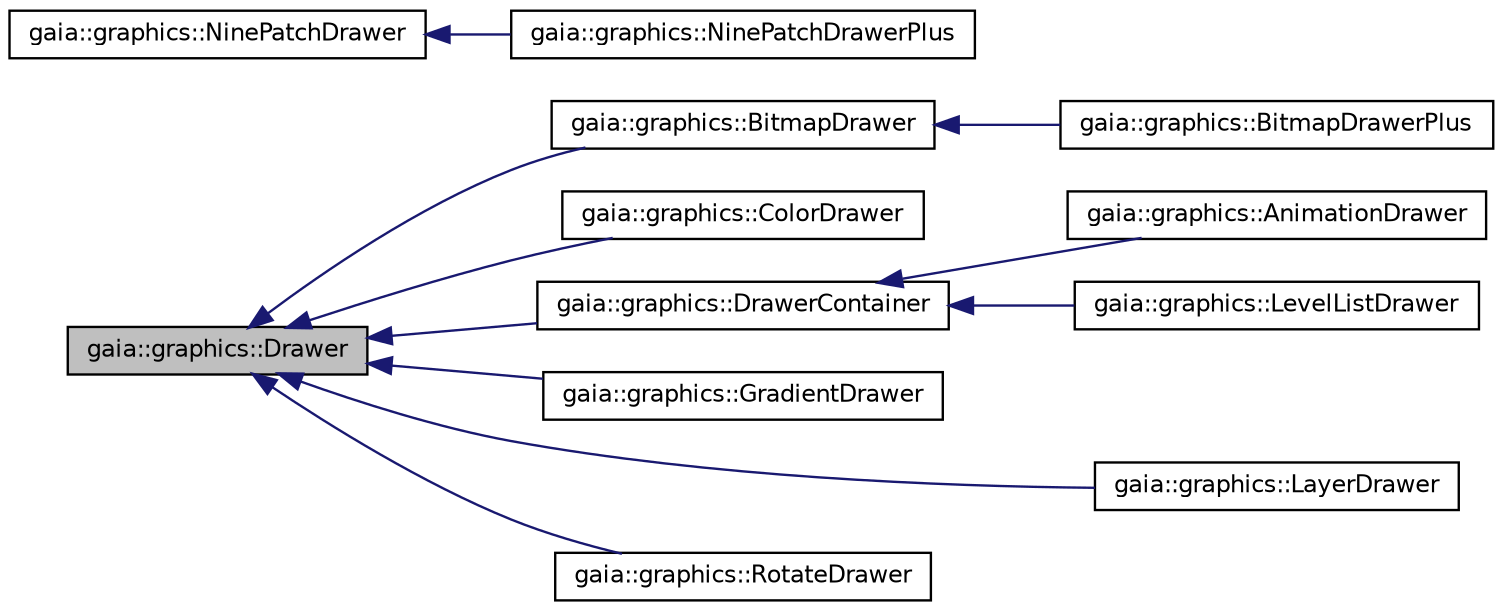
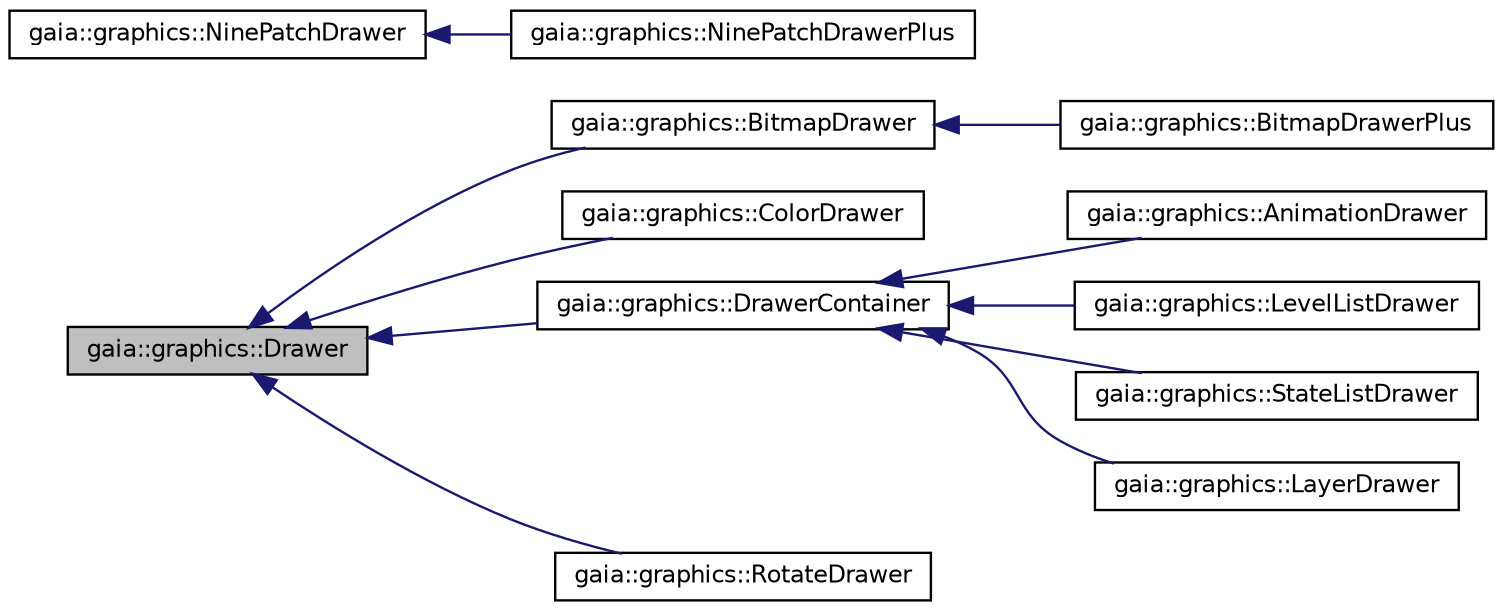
(743, 396) -> none
none -> (1277, 396)
(693, 466) -> (1024, 406)
